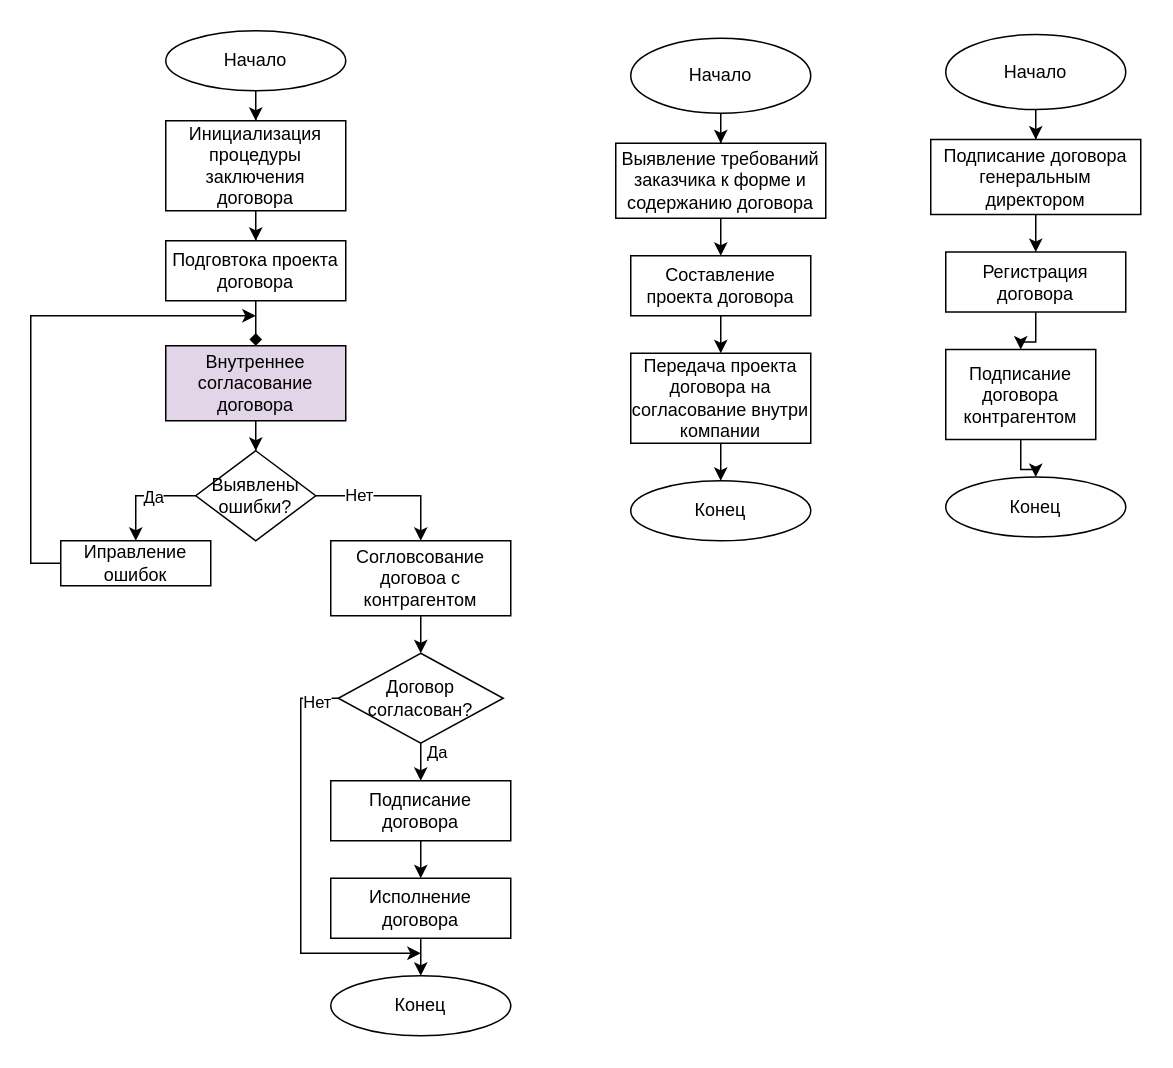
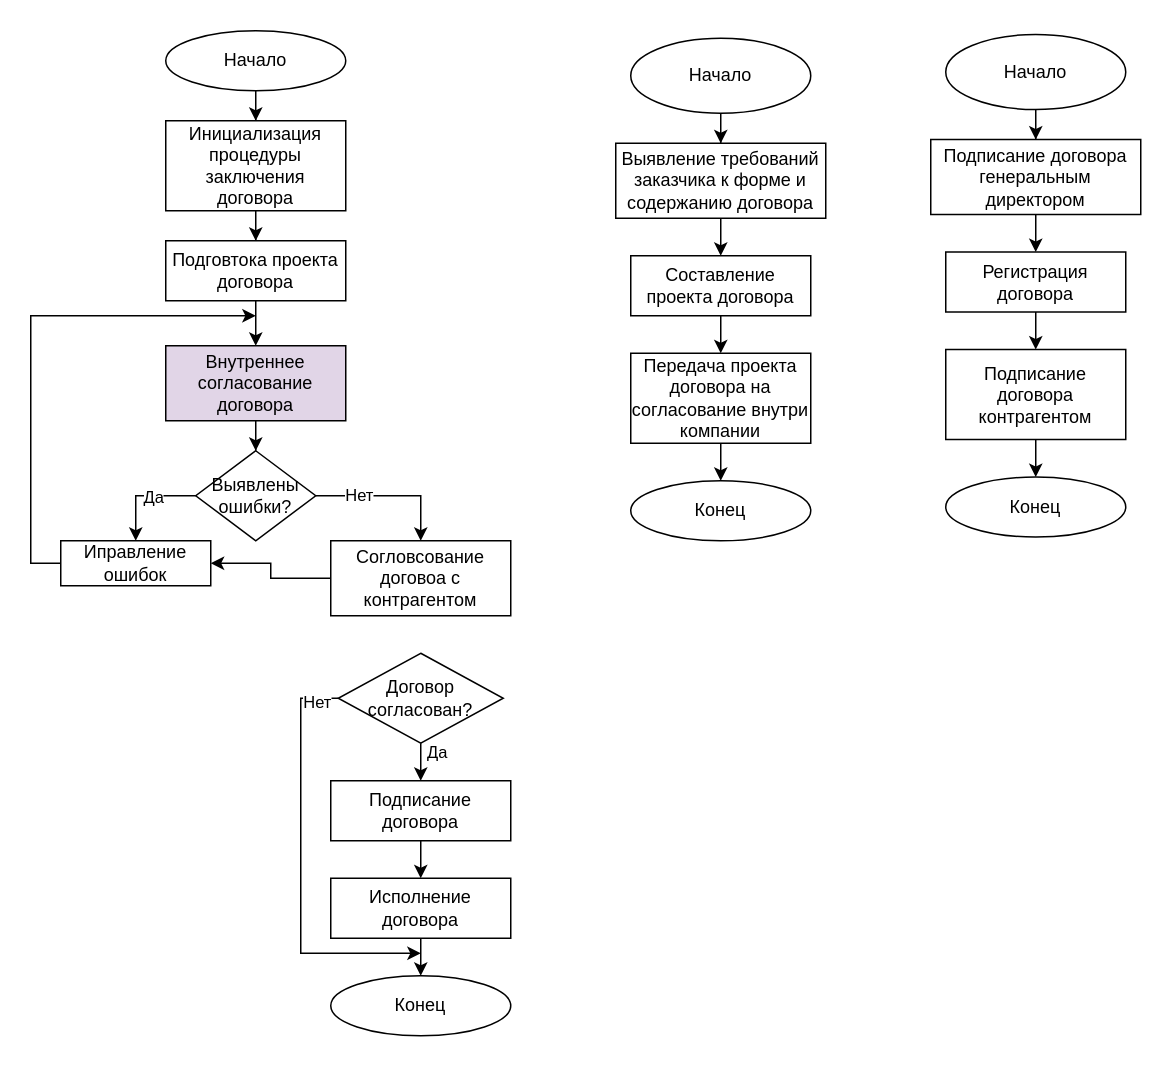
(256, 333) -> (256, 334)
(1021, 395) -> (1036, 395)
(421, 640) -> (271, 576)
